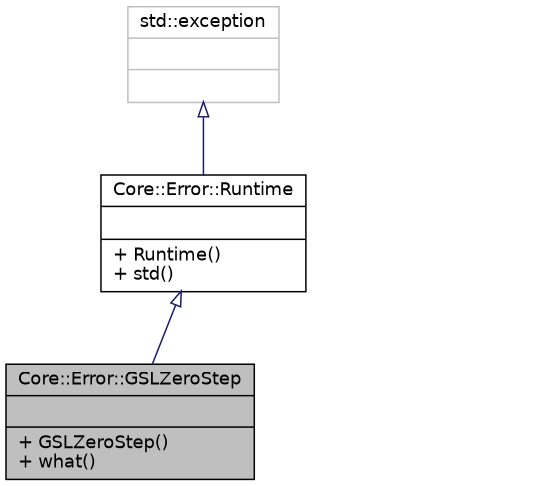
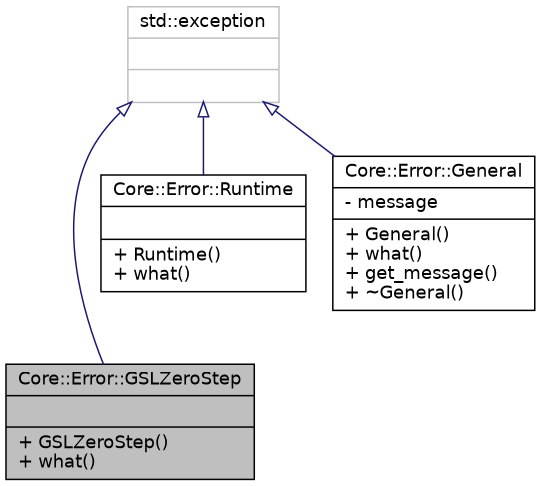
none -> (434, 233)
(144, 274) -> (152, 274)
(164, 335) -> (74, 234)
